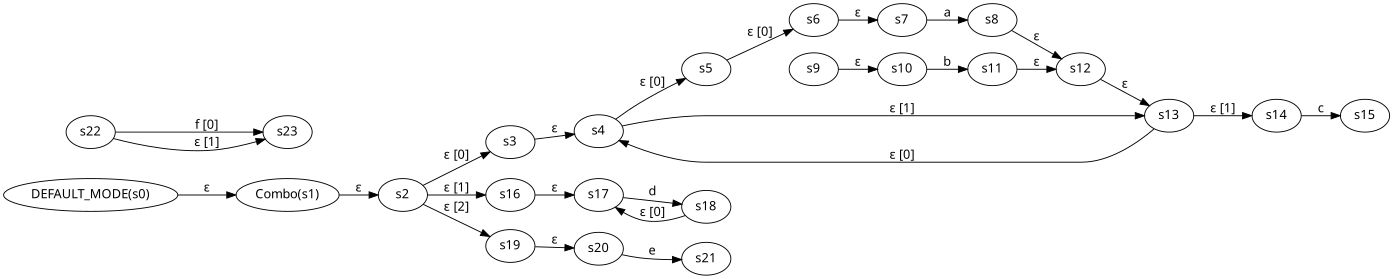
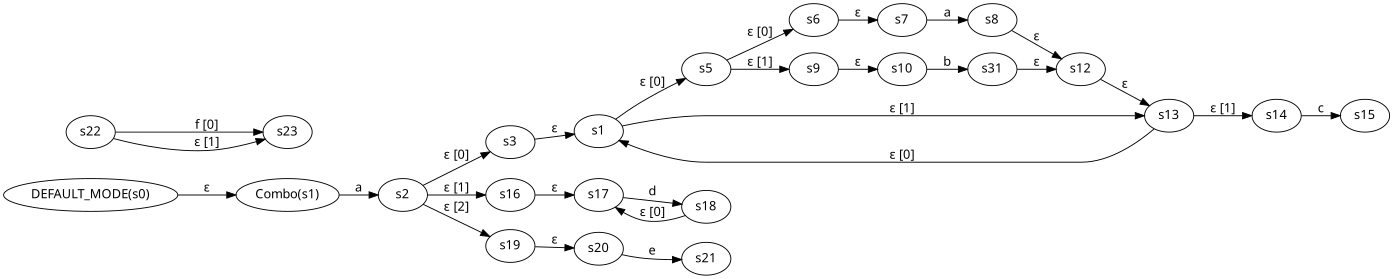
none -> (755, 69)
(992, 69) -> (992, 69)
(599, 131) -> (599, 131)
(359, 188) -> (359, 188)
